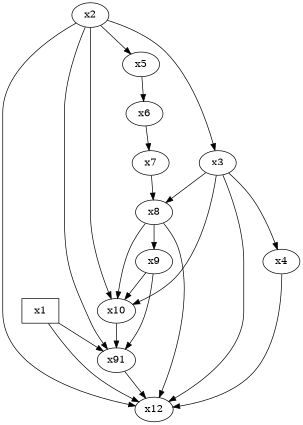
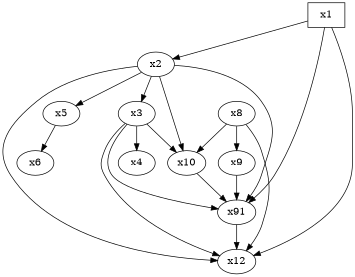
none -> (244, 39)
(151, 163) -> none
(189, 185) -> (132, 188)
(137, 283) -> none
(260, 364) -> none
